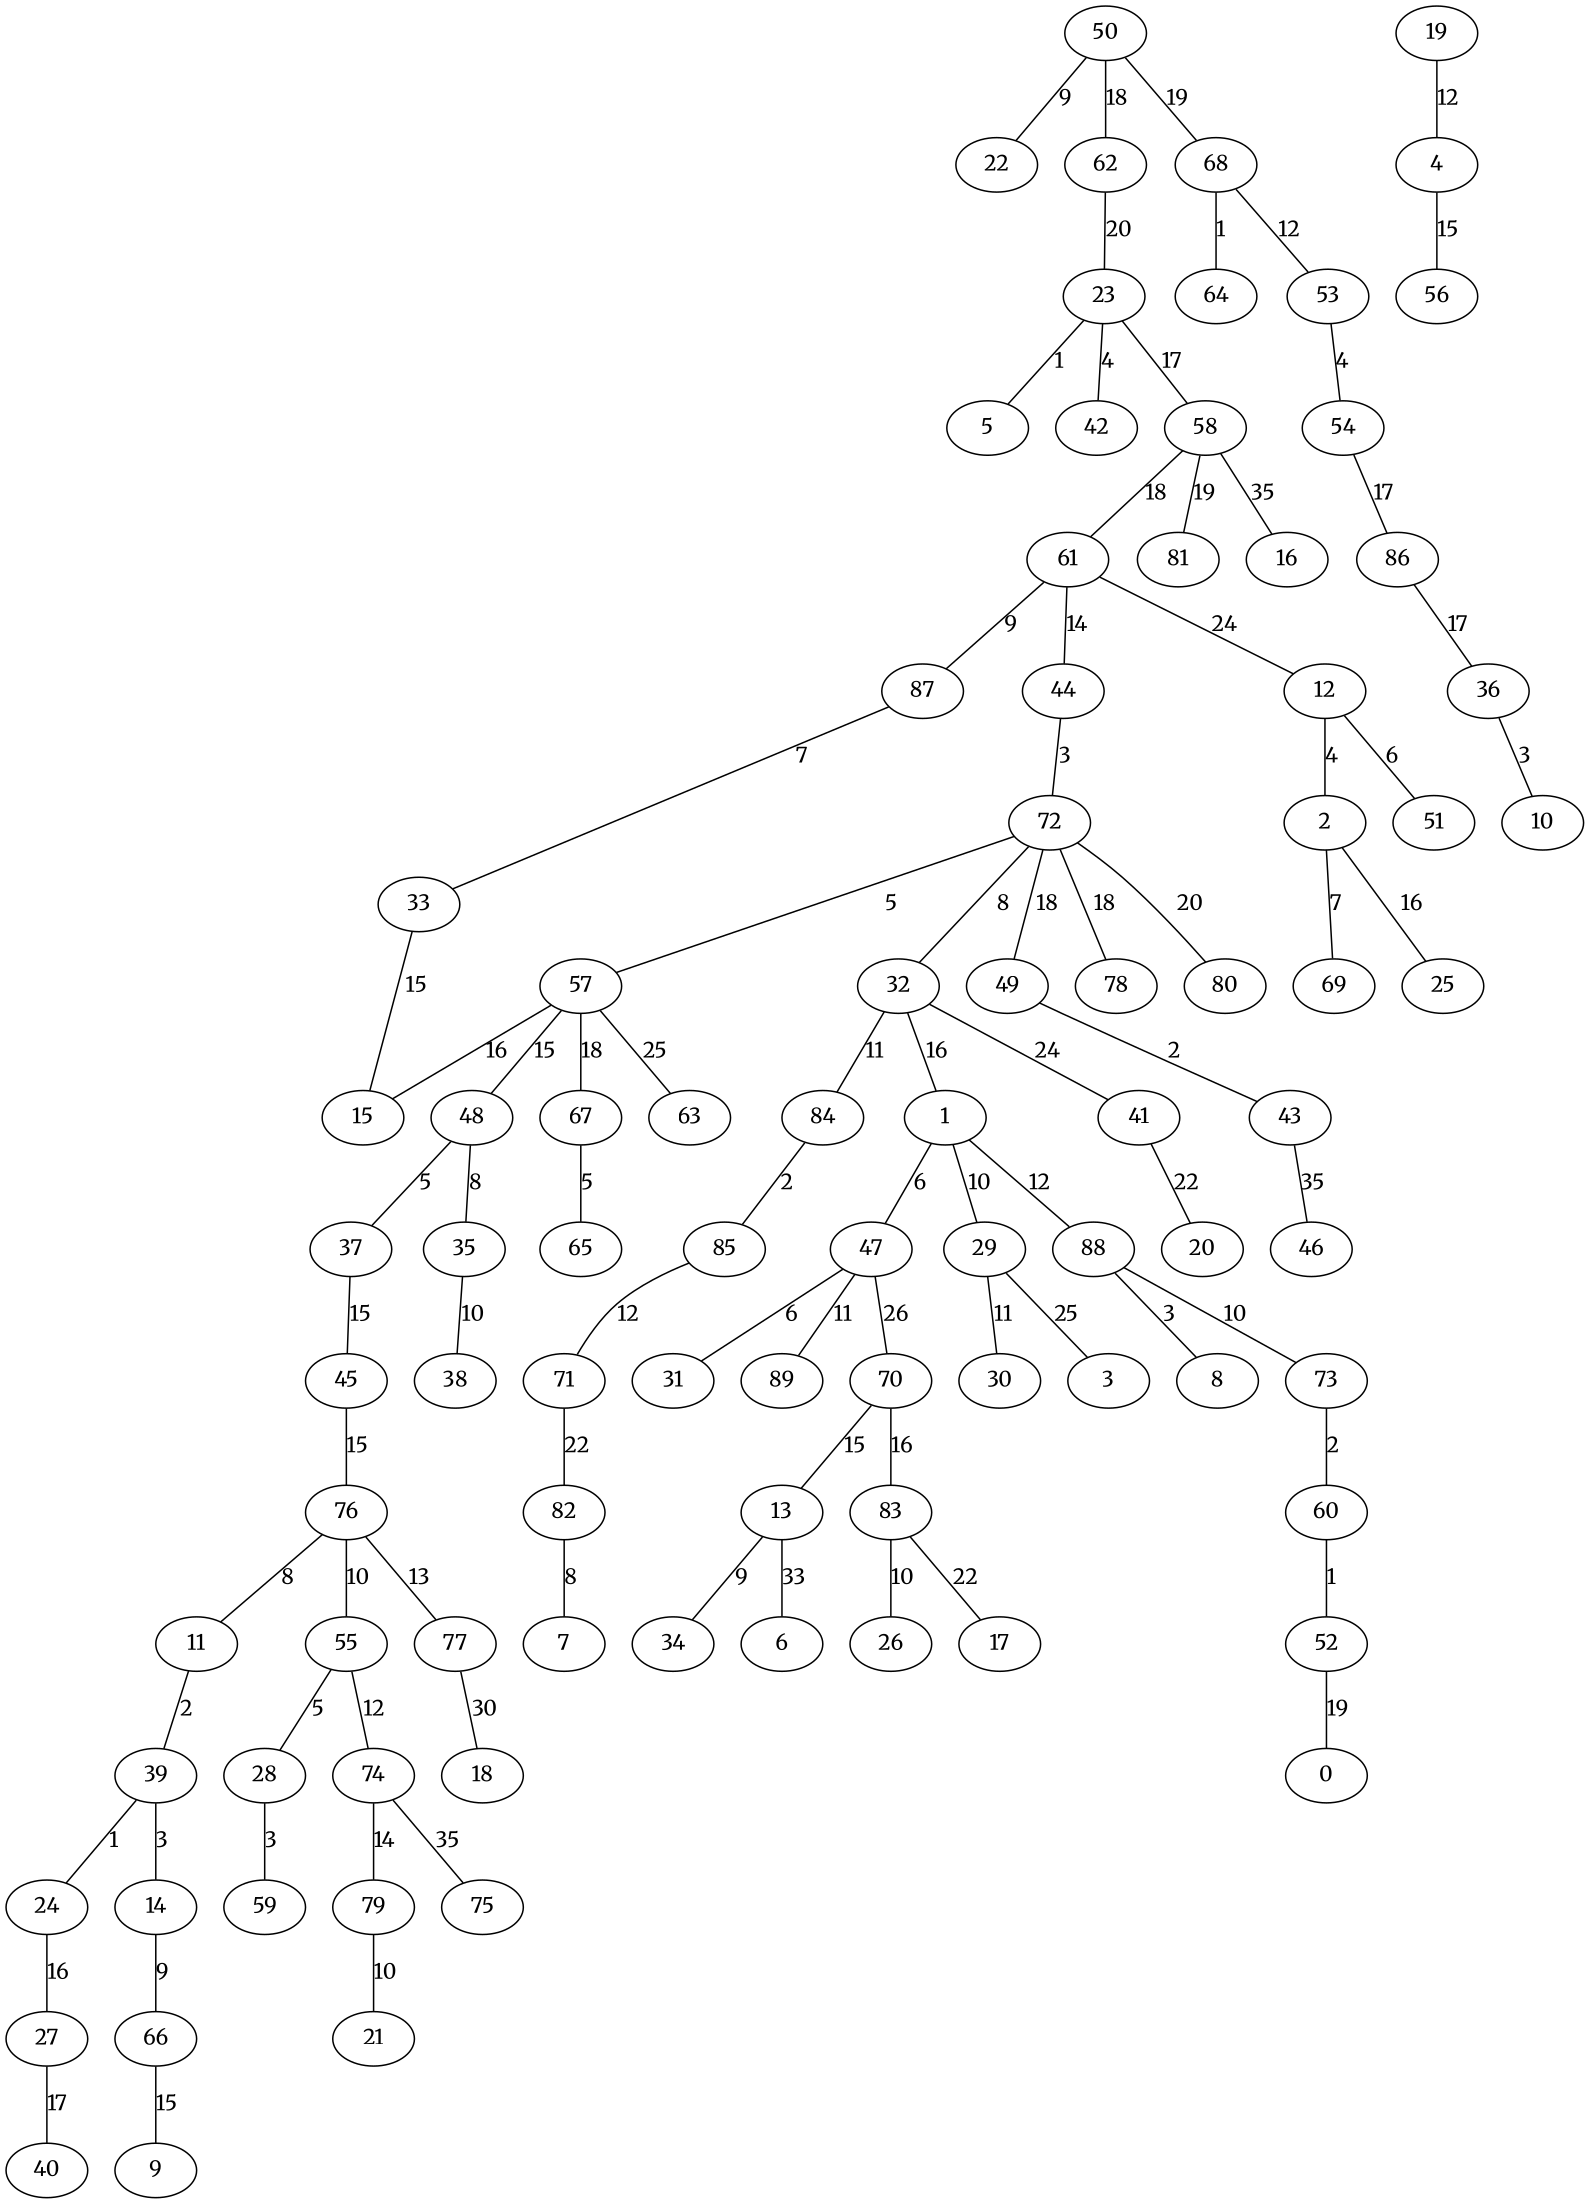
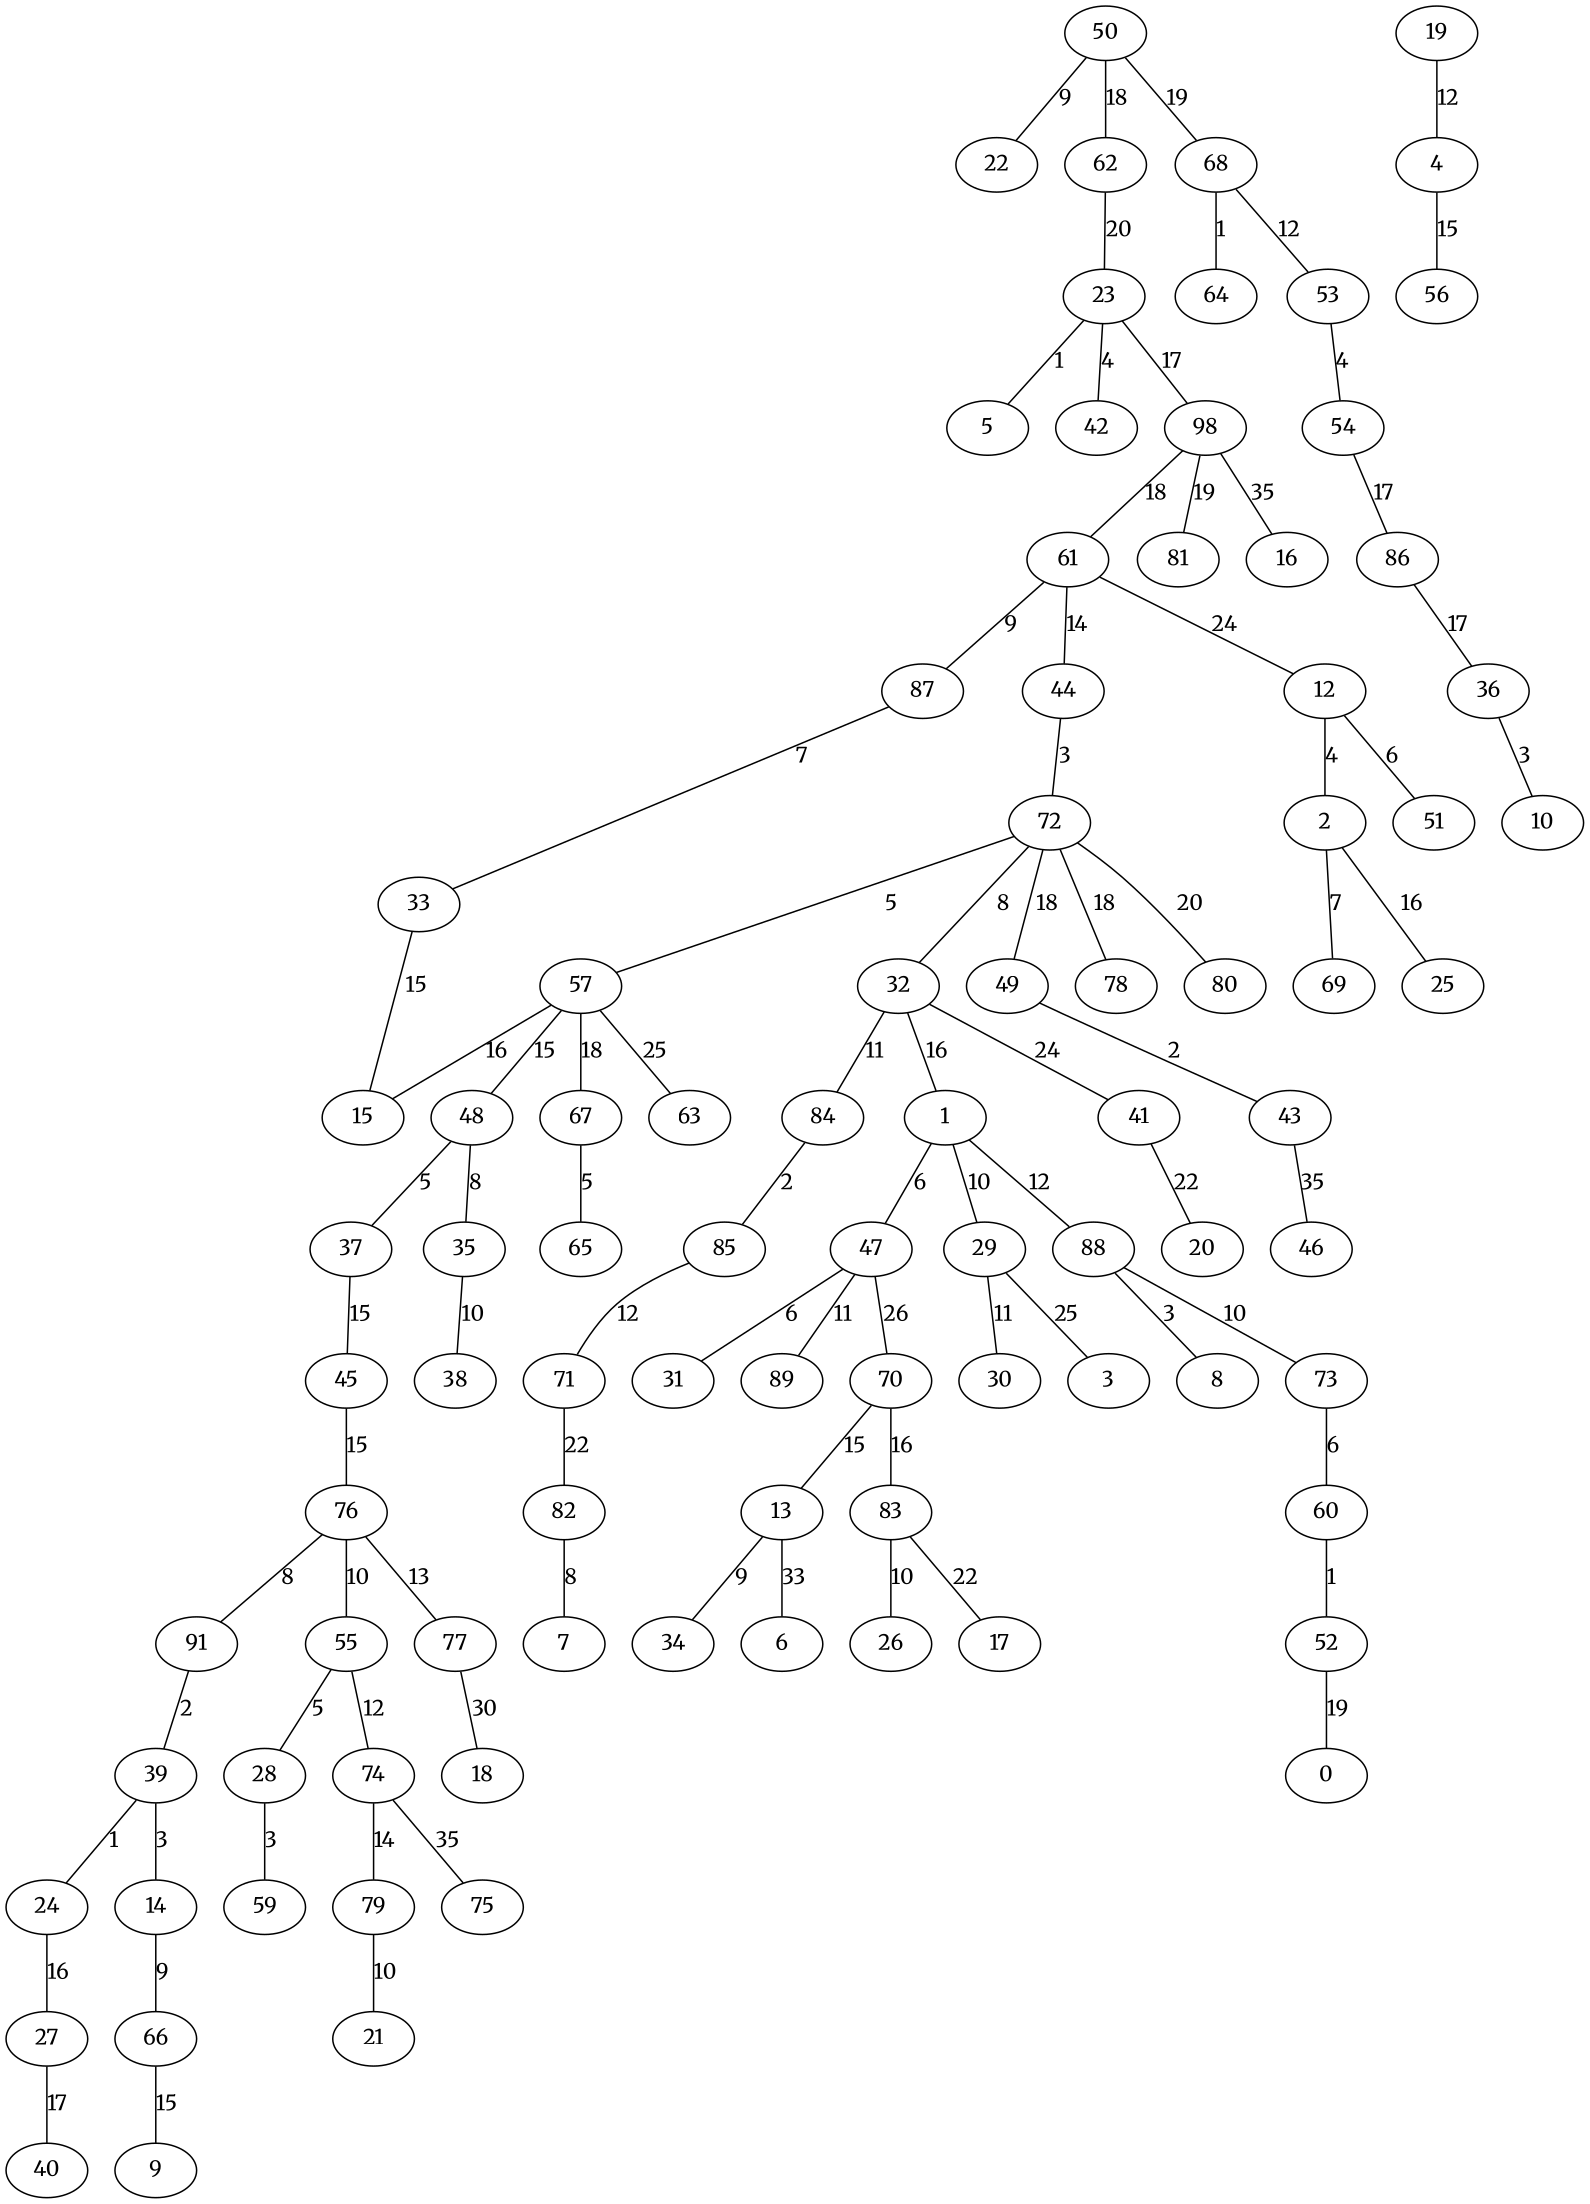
(1205, 428) -> (1205, 428)
(1333, 1447) -> (1333, 1447)
(197, 1644) -> (197, 1644)
